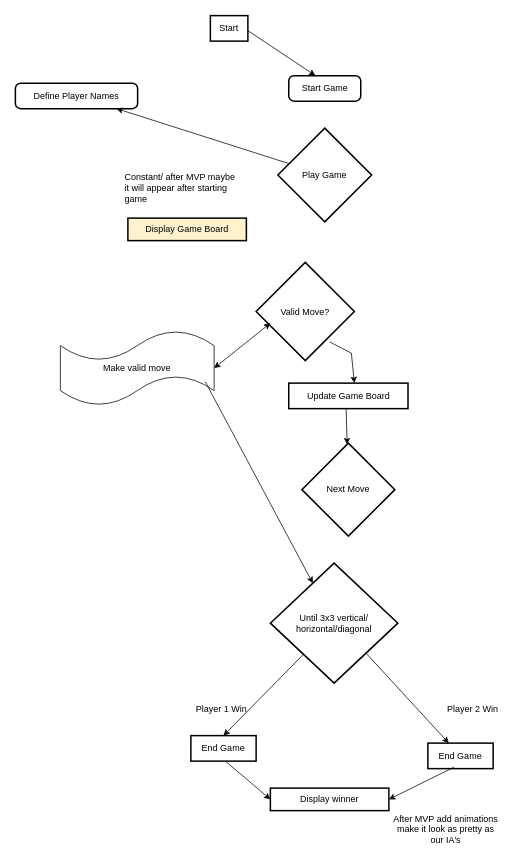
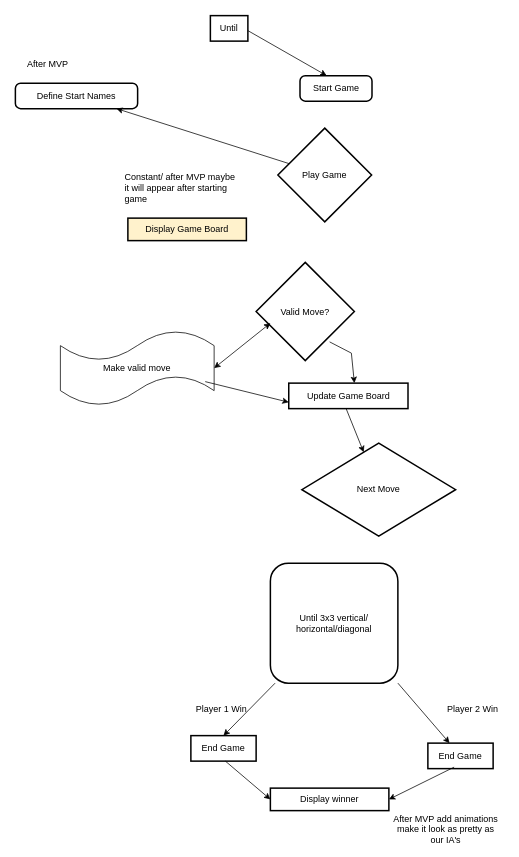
(229, 28) -> (229, 28)
none -> (53, 64)
(325, 88) -> (336, 88)
(77, 96) -> (77, 96)
(258, 480) -> (244, 391)
(348, 489) -> (379, 489)
(334, 623) -> (334, 623)
